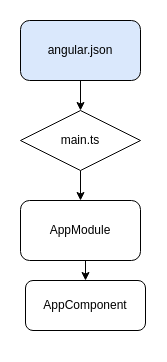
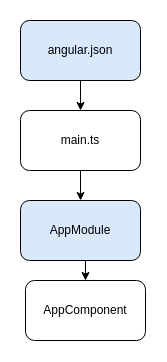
(81, 141) -> (81, 141)
(81, 231) -> (81, 231)
(86, 306) -> (86, 311)
